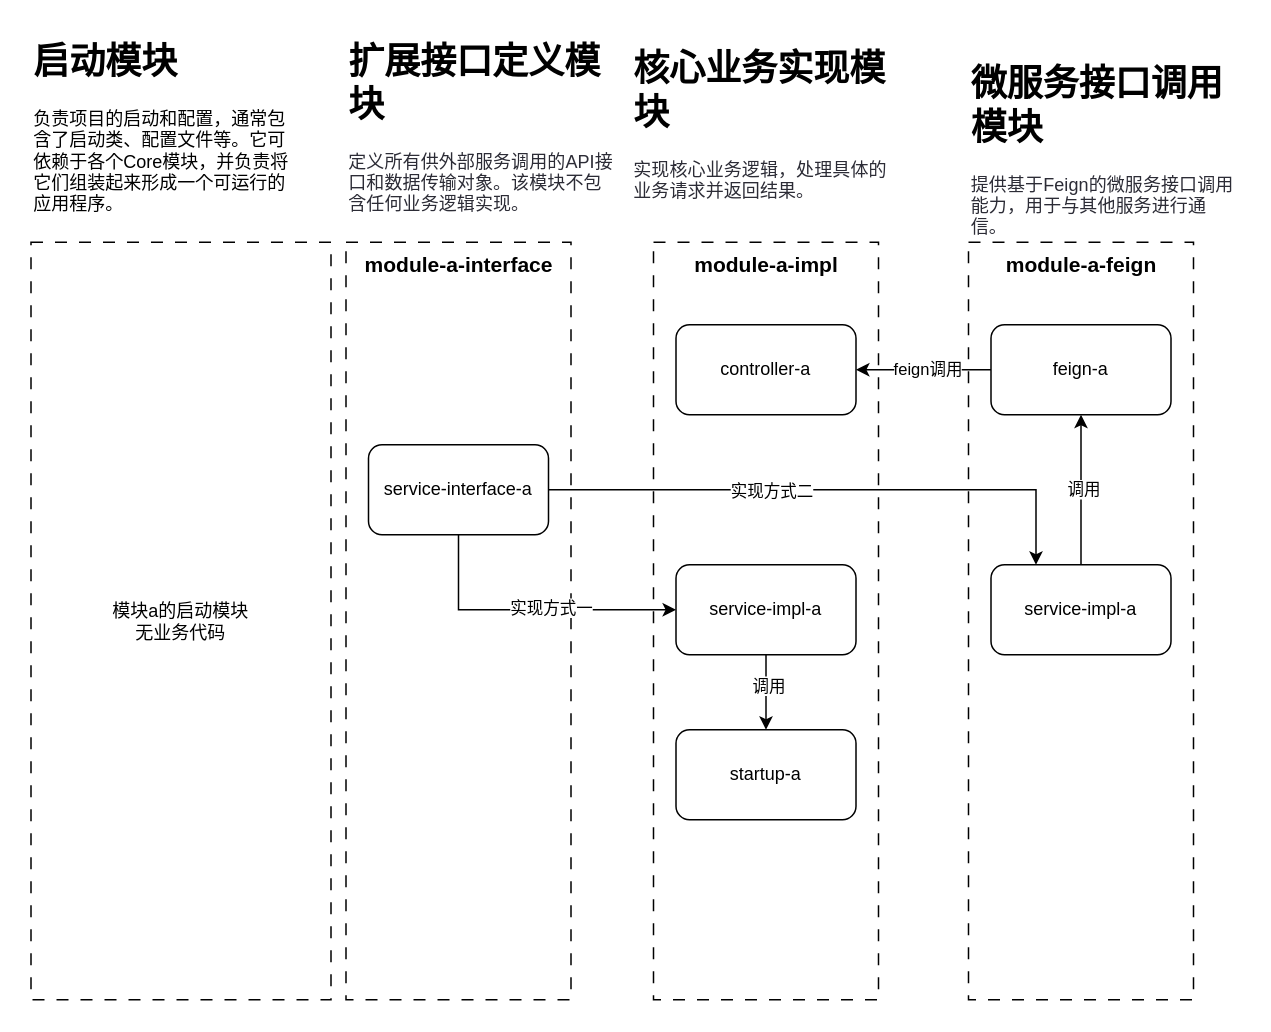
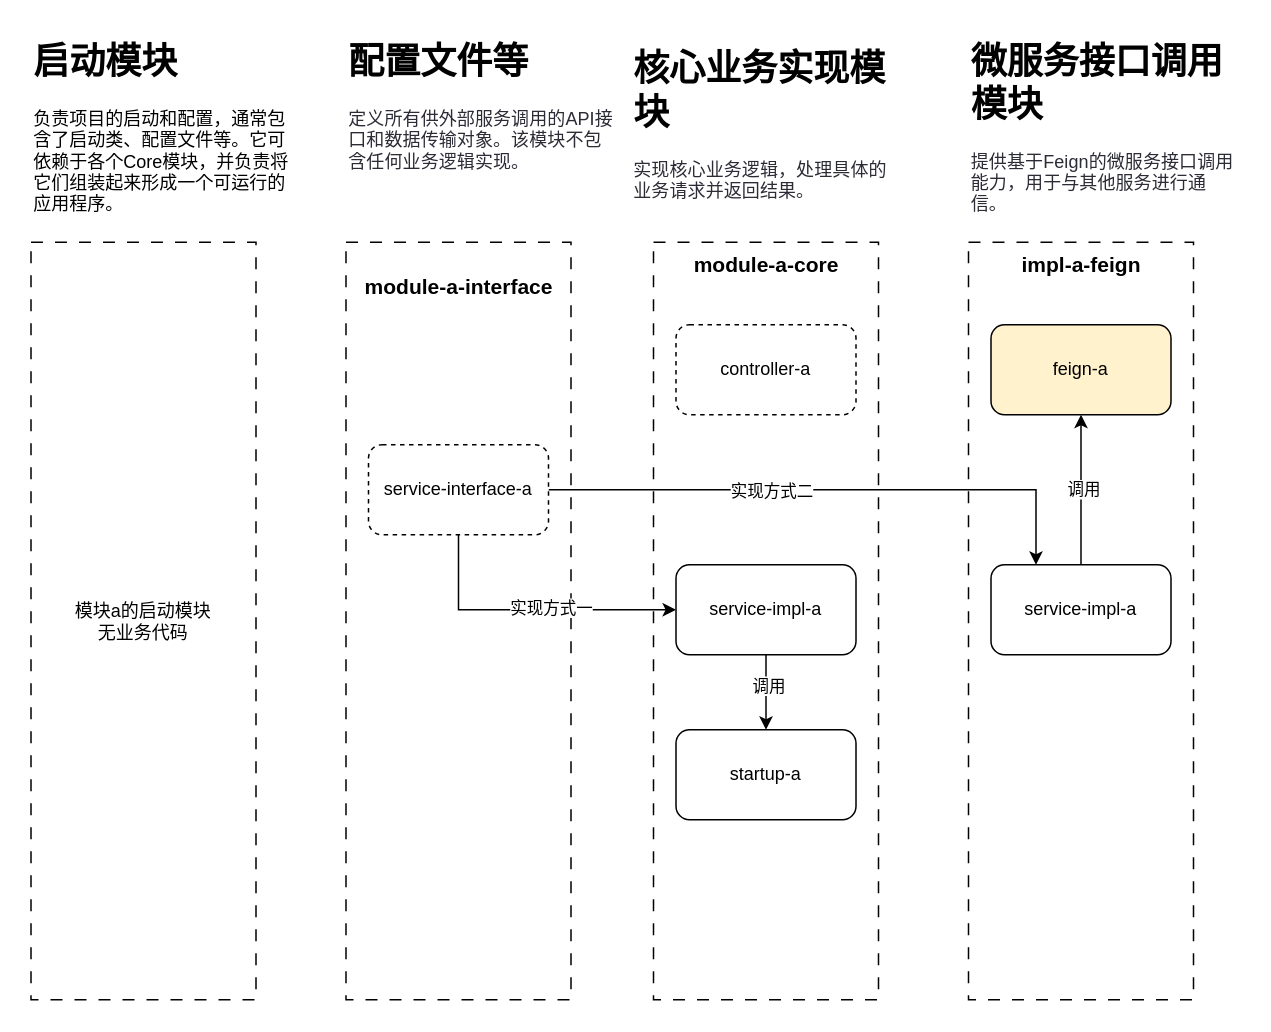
(482, 84) -> (482, 84)
(1103, 143) -> (1103, 121)
(458, 265) -> (458, 287)
(767, 265) -> (767, 265)
(1082, 265) -> (1082, 265)
(766, 370) -> (766, 370)
(929, 370) -> none
(1081, 370) -> (1081, 370)
(458, 490) -> (458, 490)
(181, 621) -> (143, 621)
